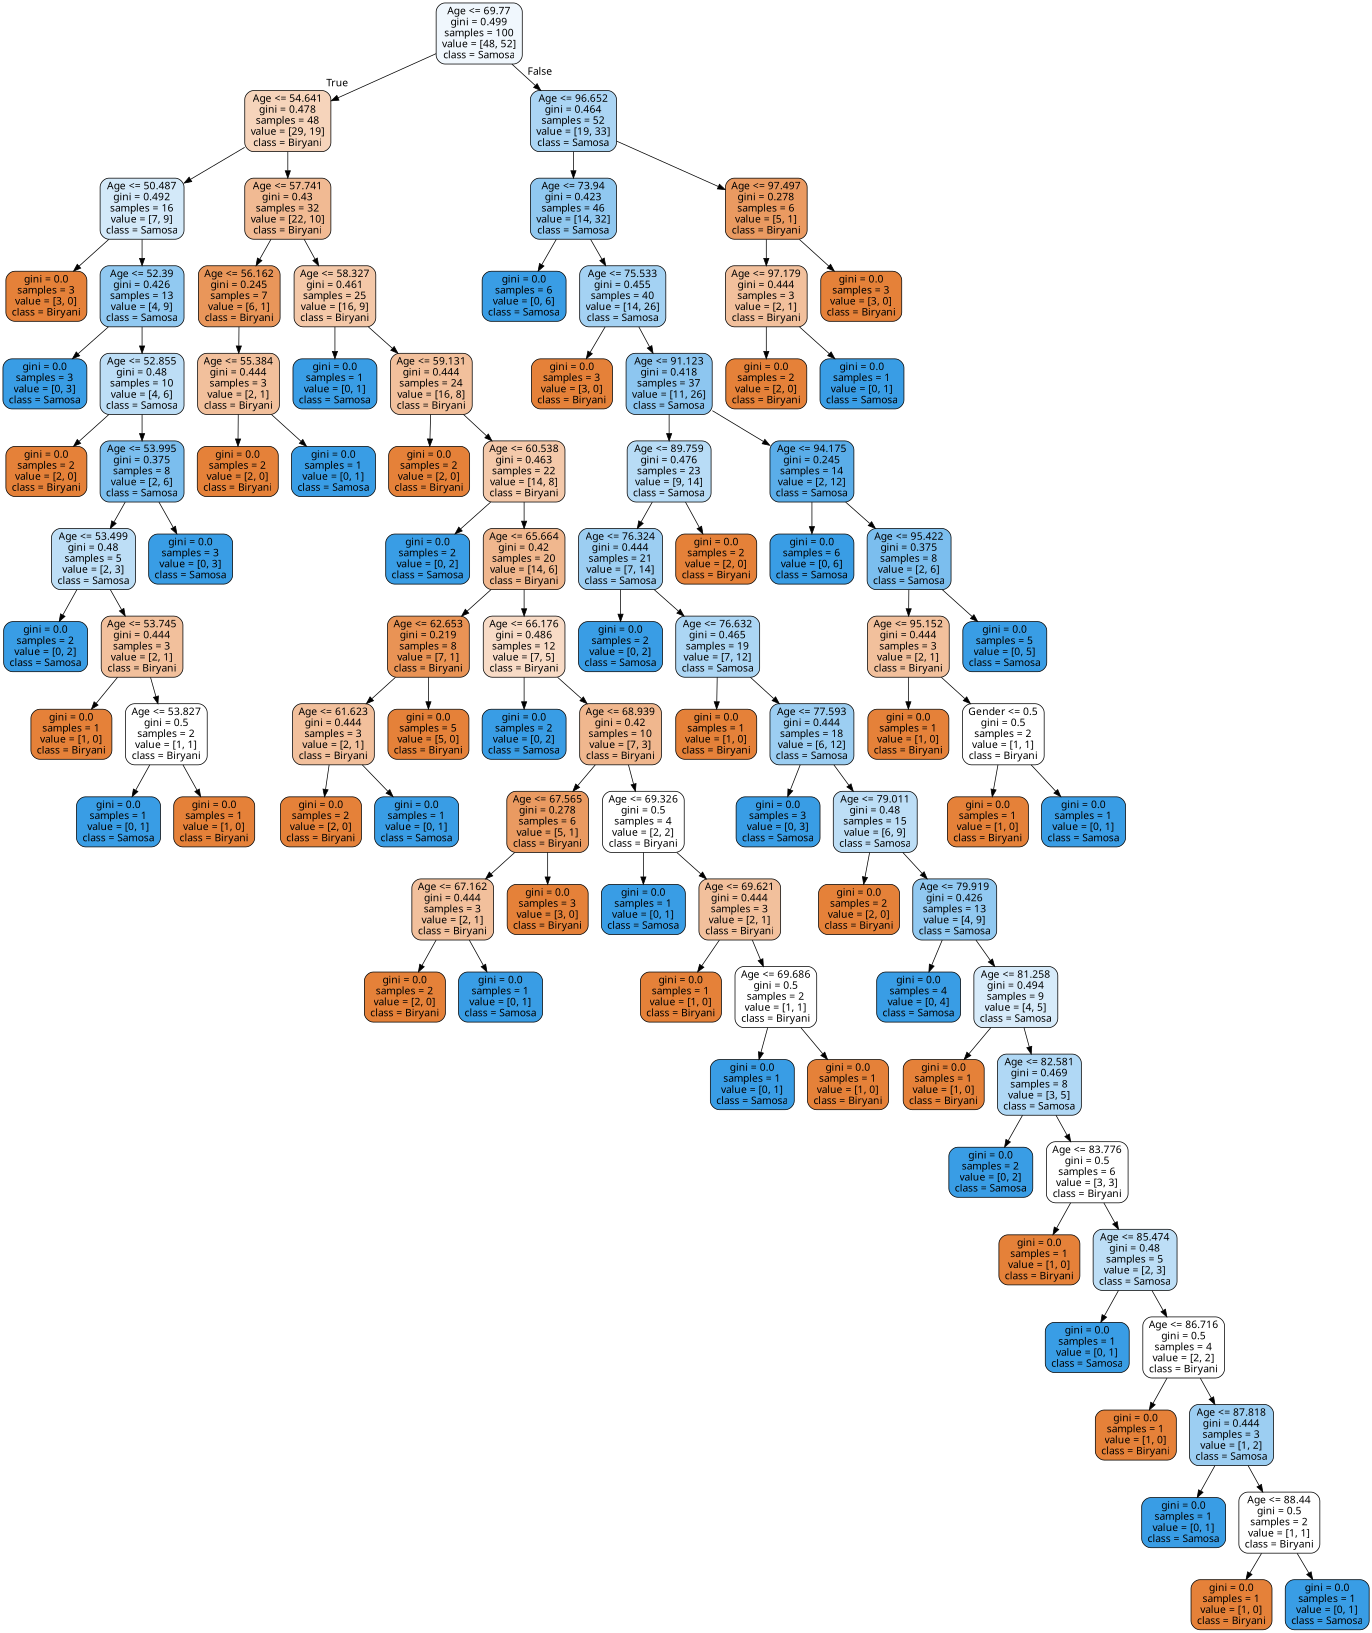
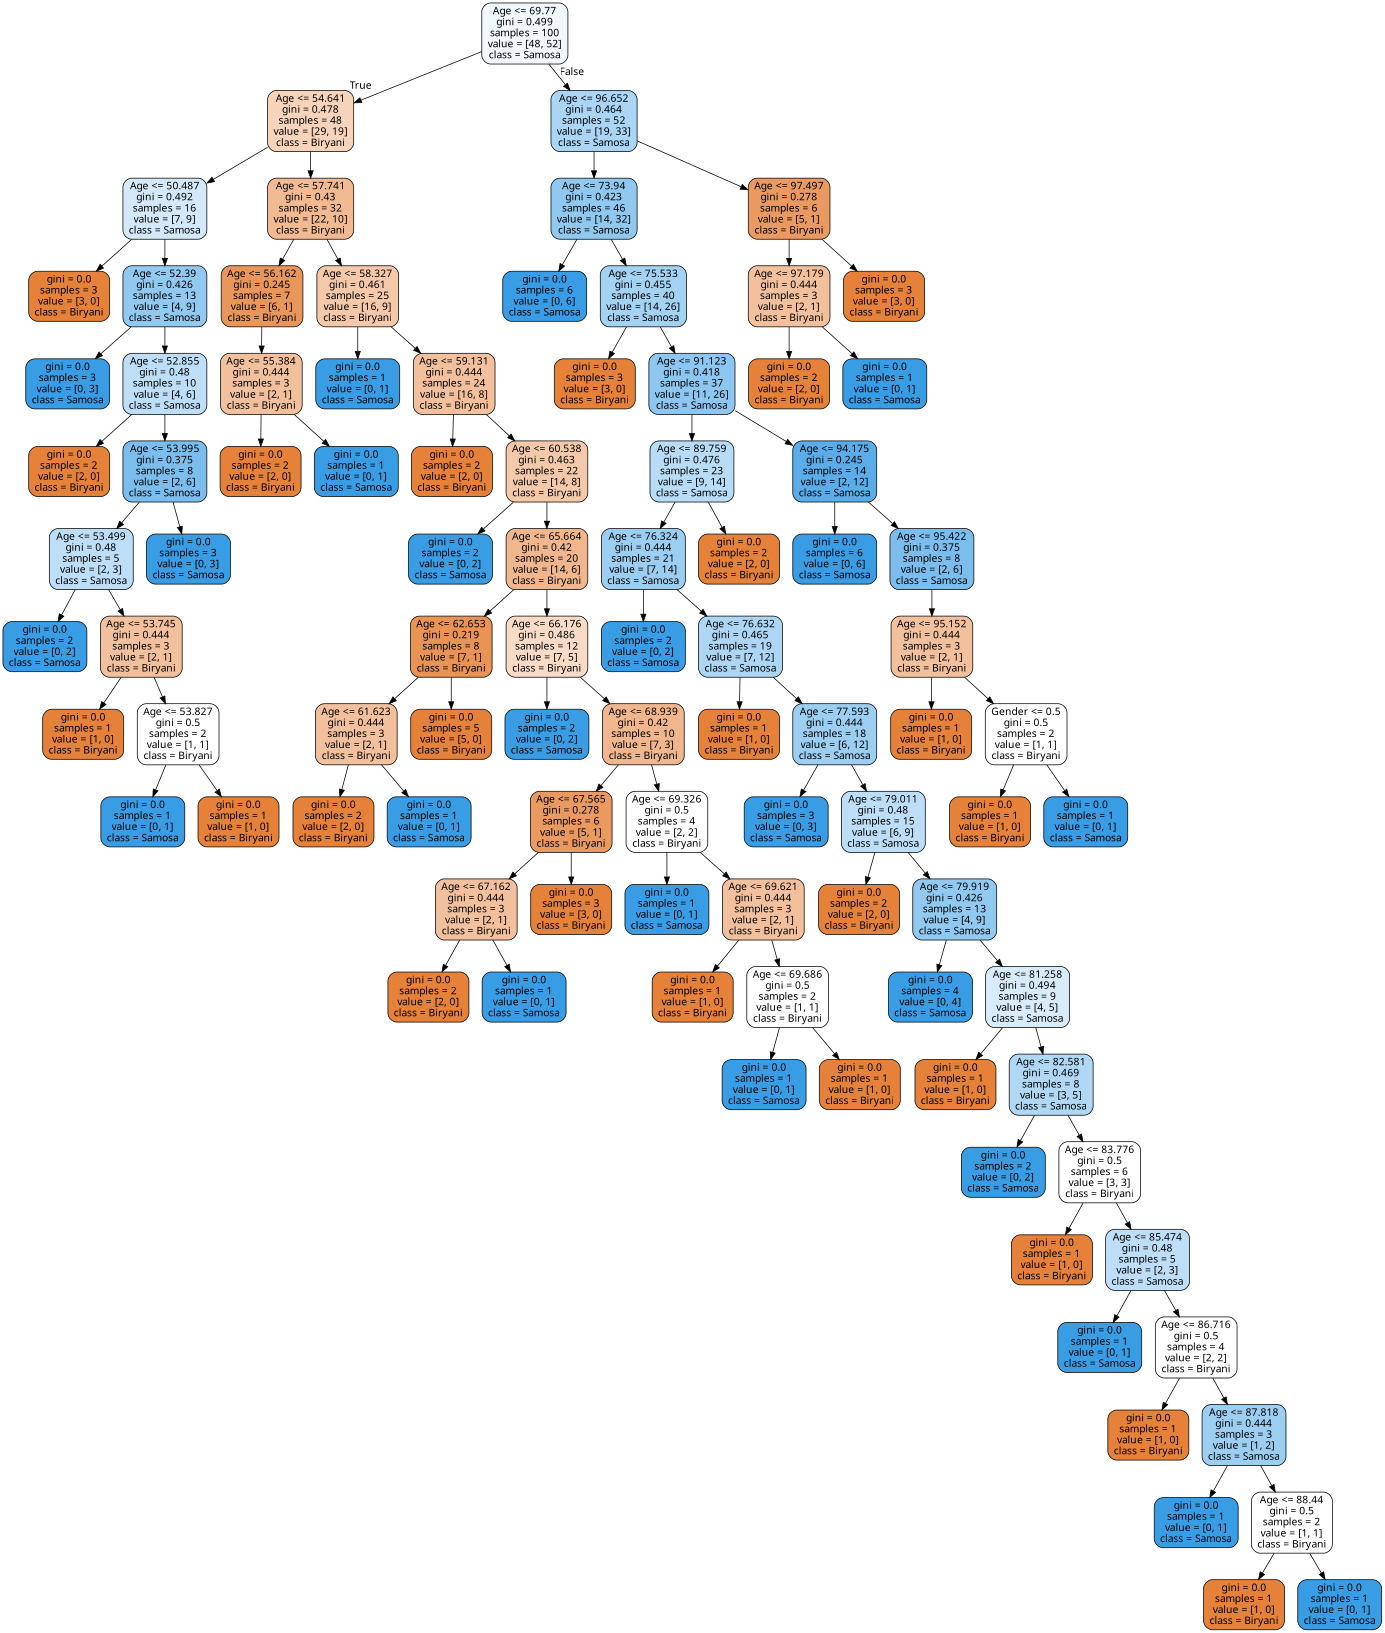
(1005, 647) -> none
